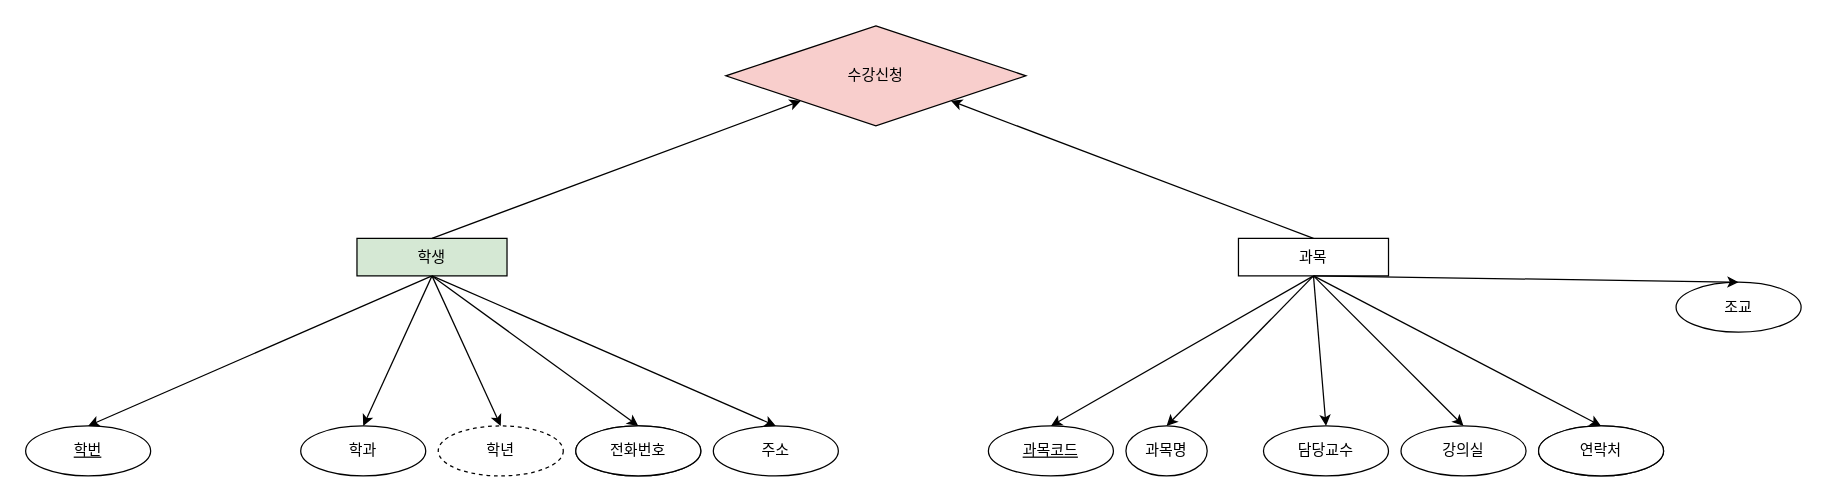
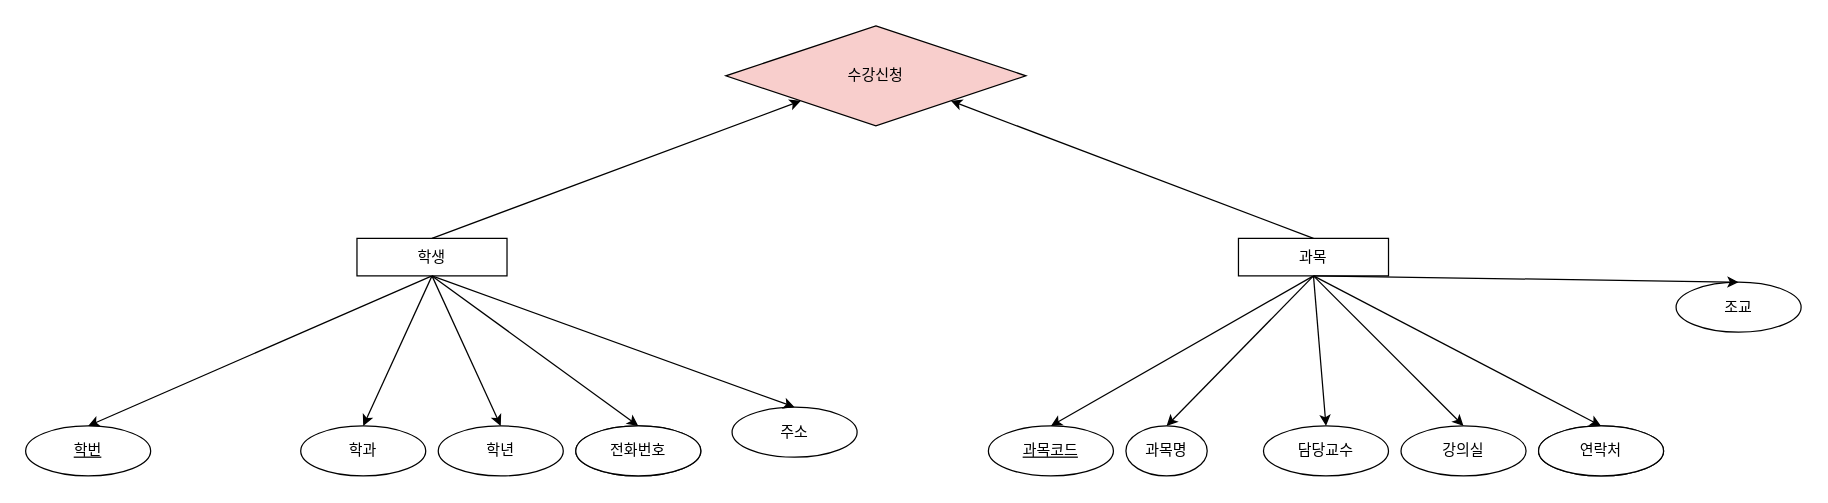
(432, 257) -> (432, 257)
(501, 451) -> (501, 451)
(776, 451) -> (794, 432)
